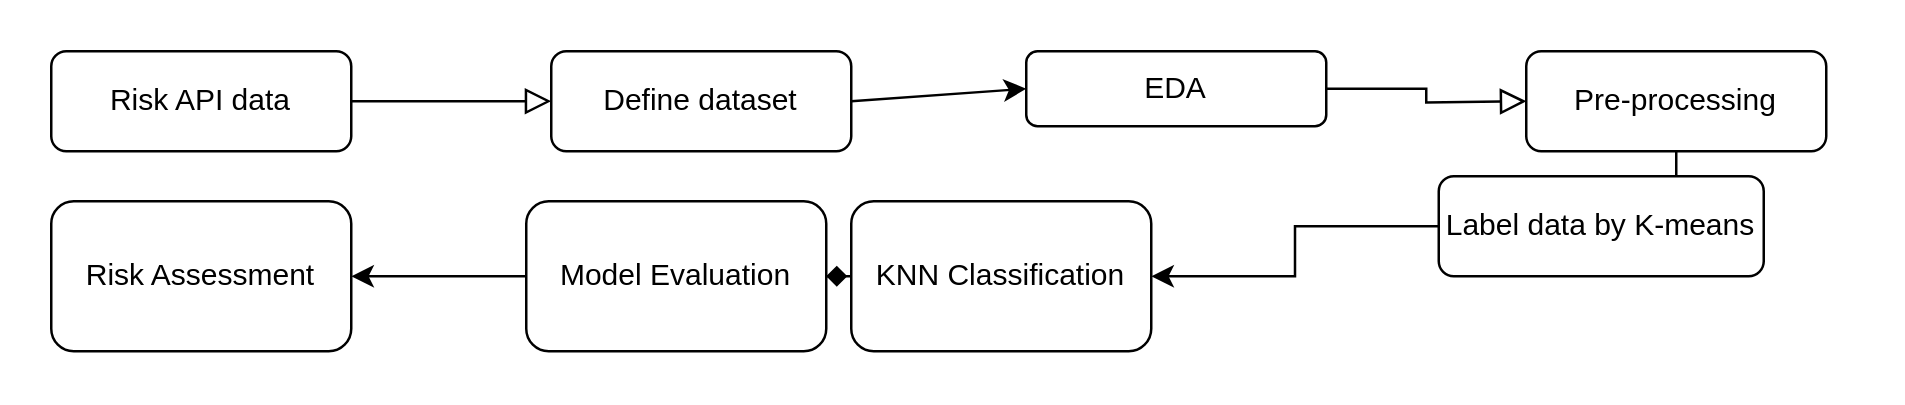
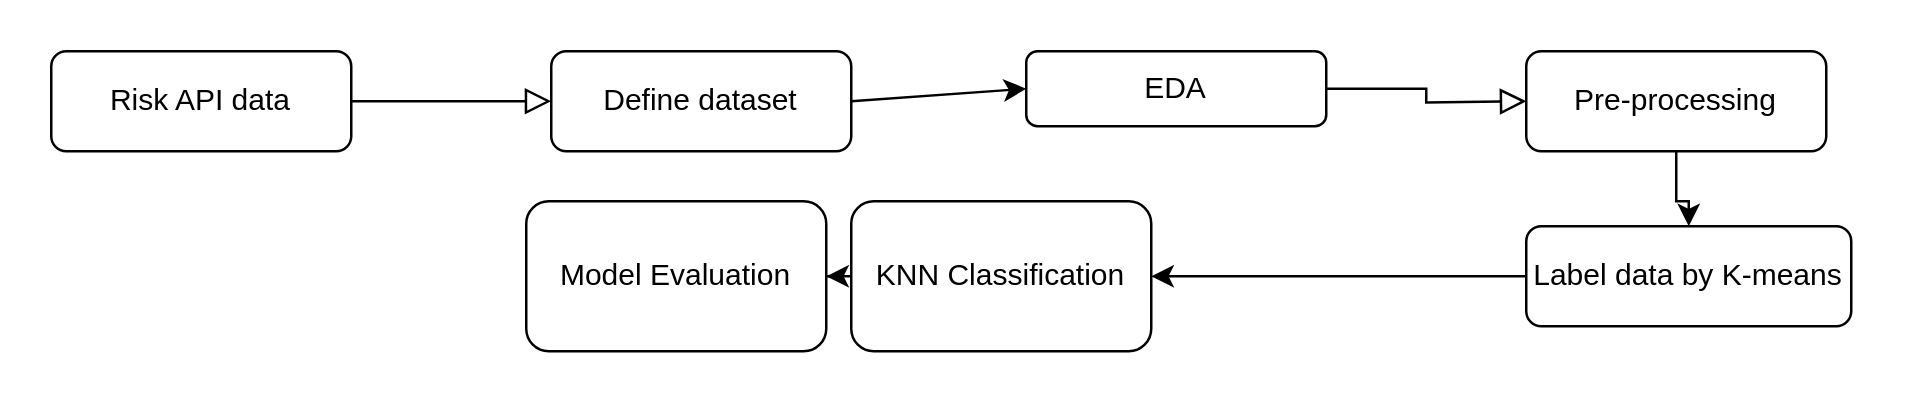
(1601, 226) -> (1689, 276)
(201, 276) -> none
(447, 276) -> none
(847, 276) -> (845, 276)
